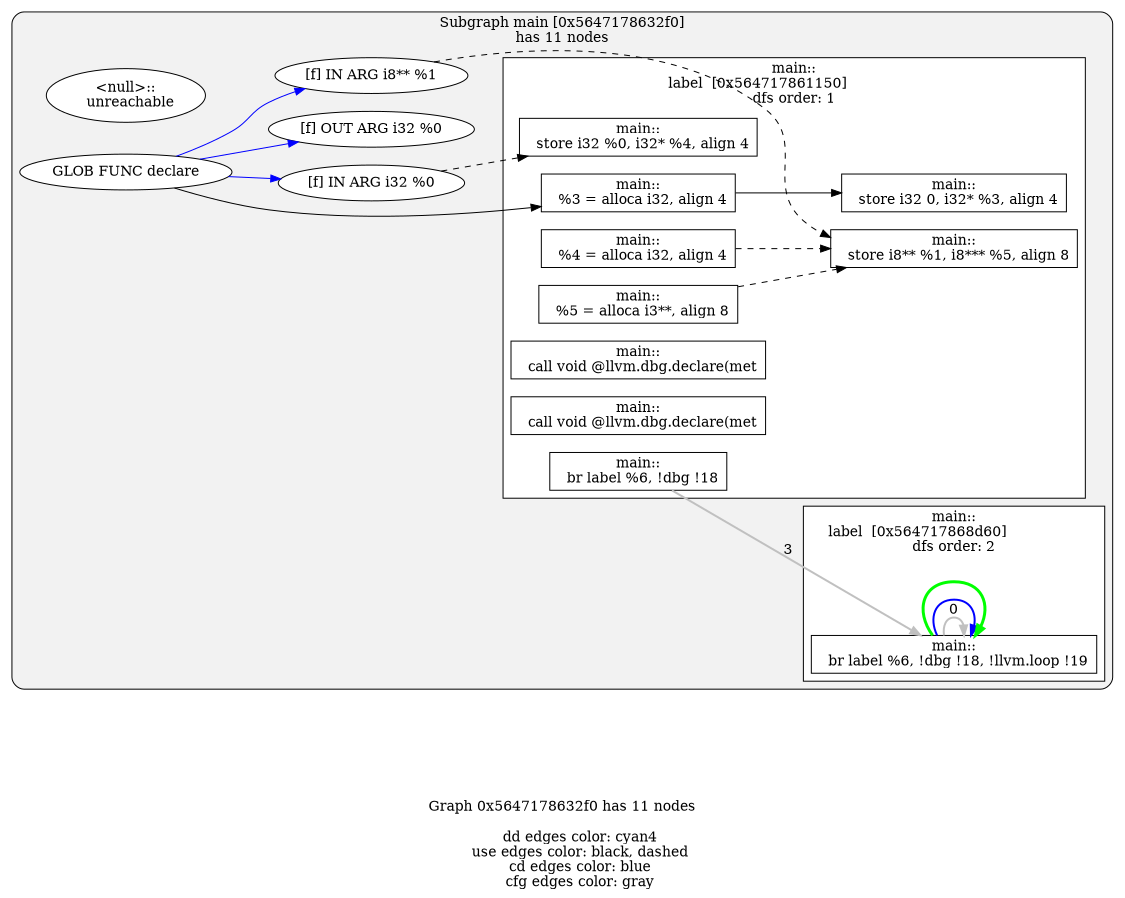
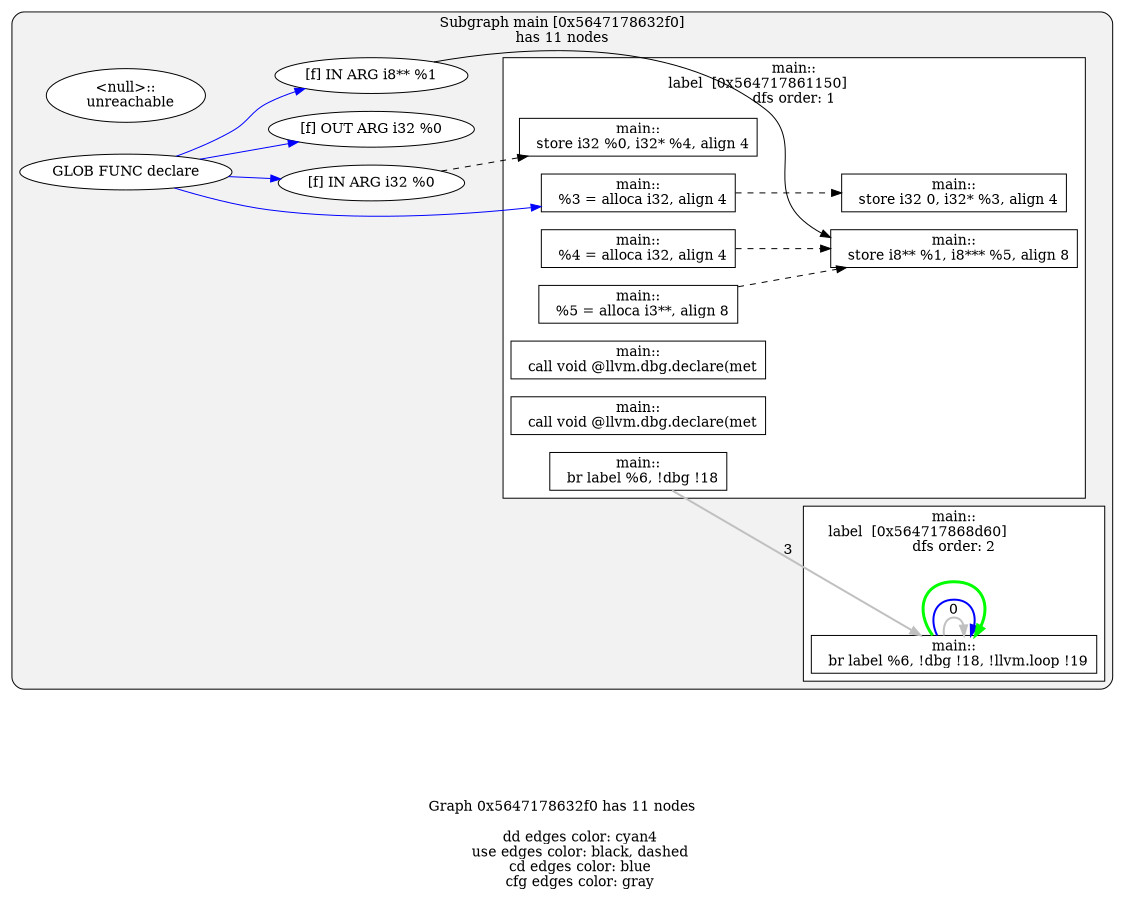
(676, 66) -> (676, 66)
(779, 193) -> (779, 193)
(351, 216) -> (351, 216)
